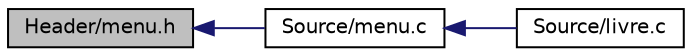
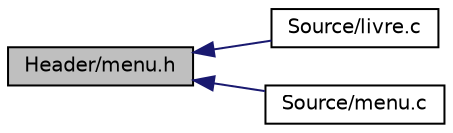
(491, 28) -> (243, 45)
